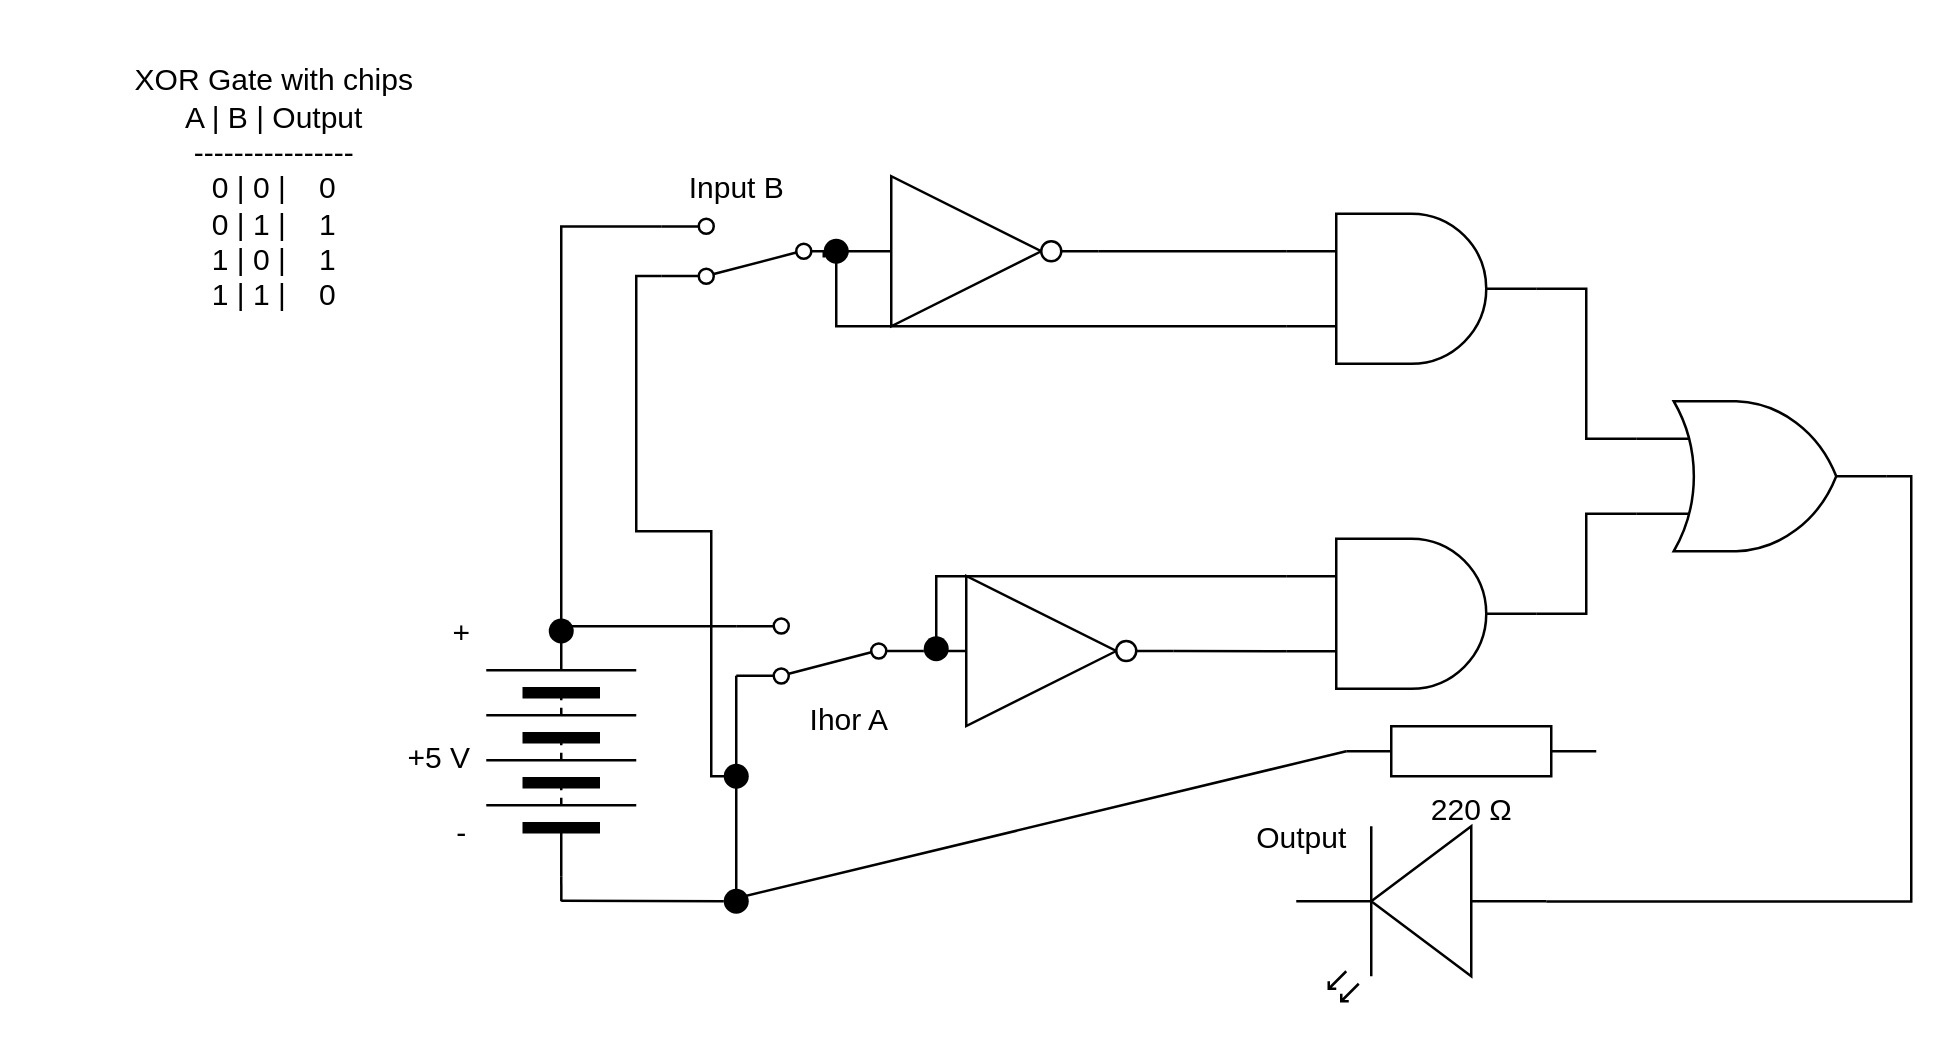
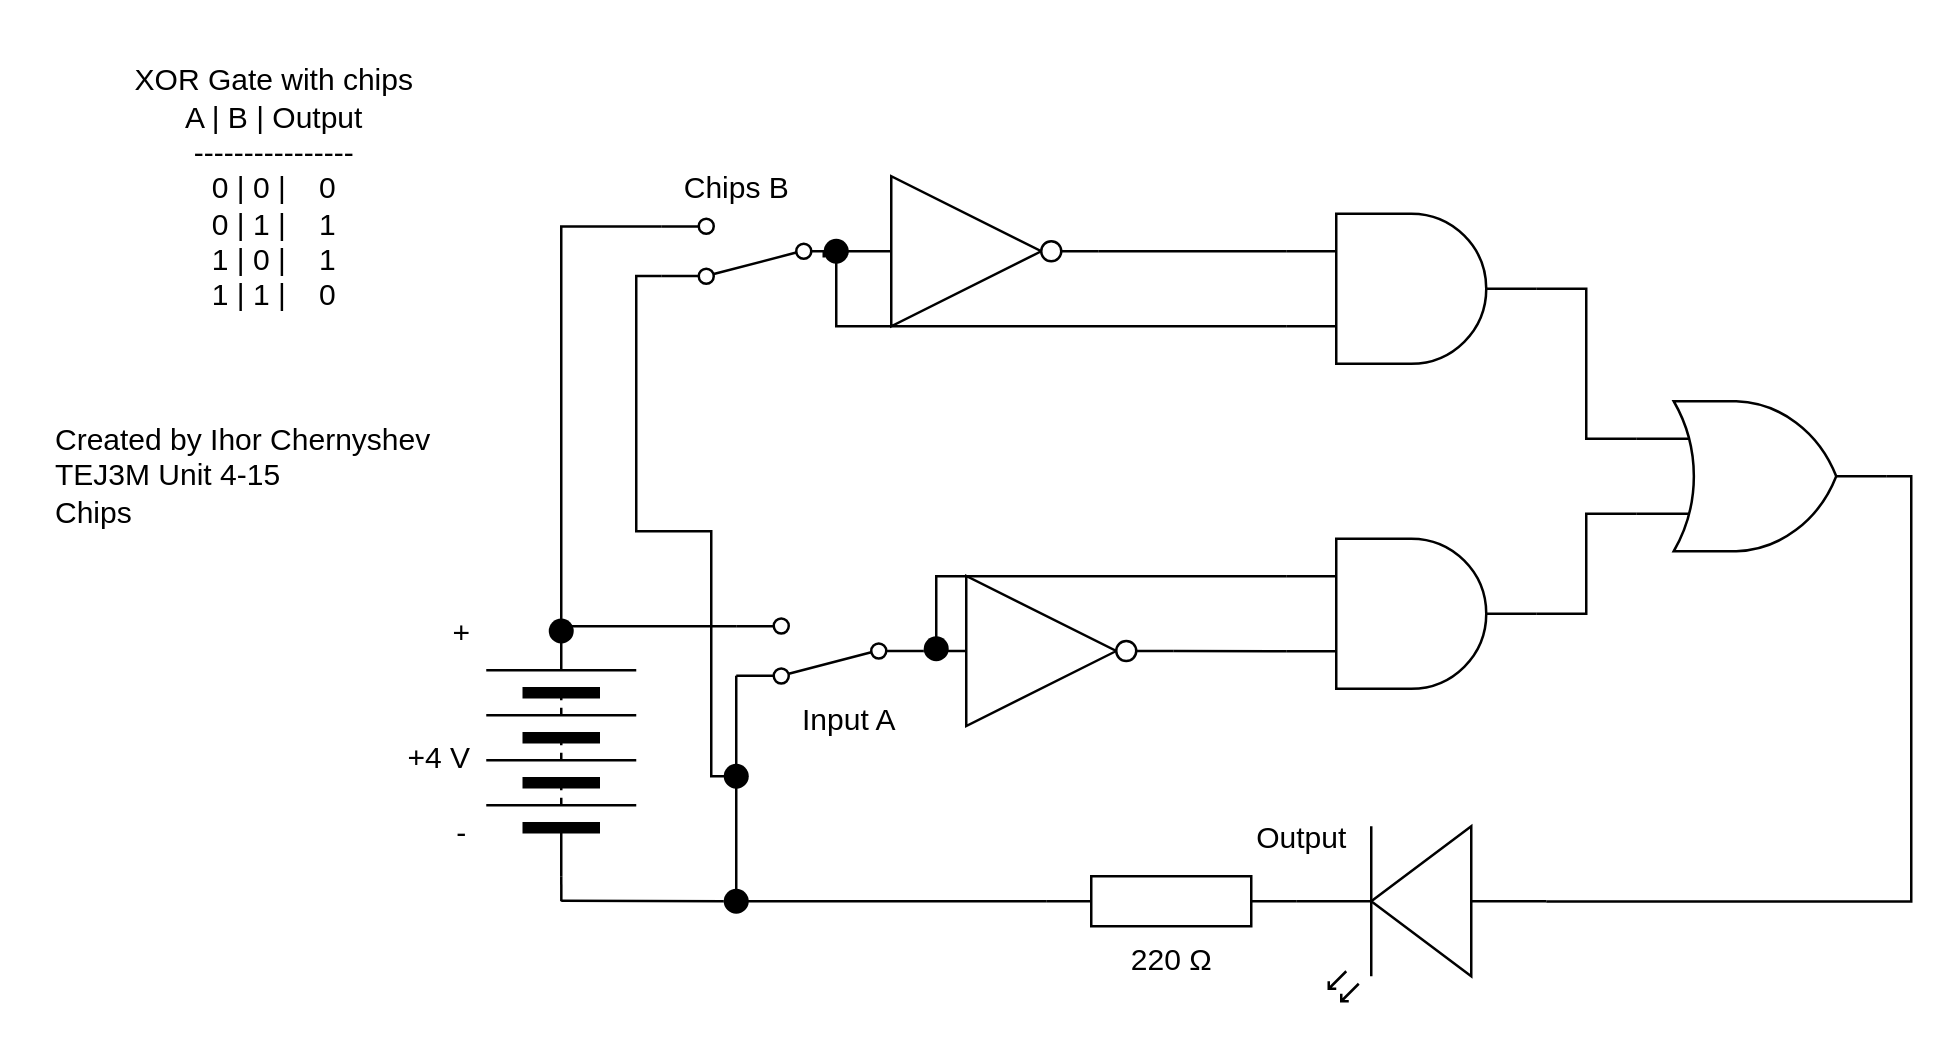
(738, 189) -> (738, 189)
none -> (276, 476)
(850, 721) -> (850, 721)
(1471, 751) -> (1171, 901)
(440, 759) -> (440, 759)
